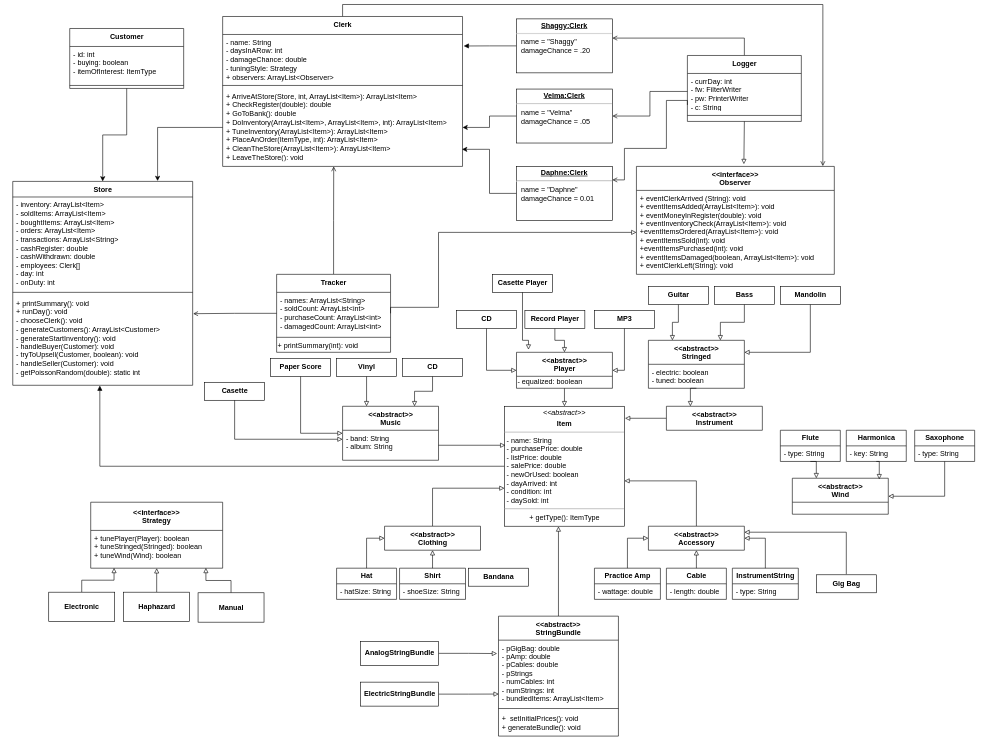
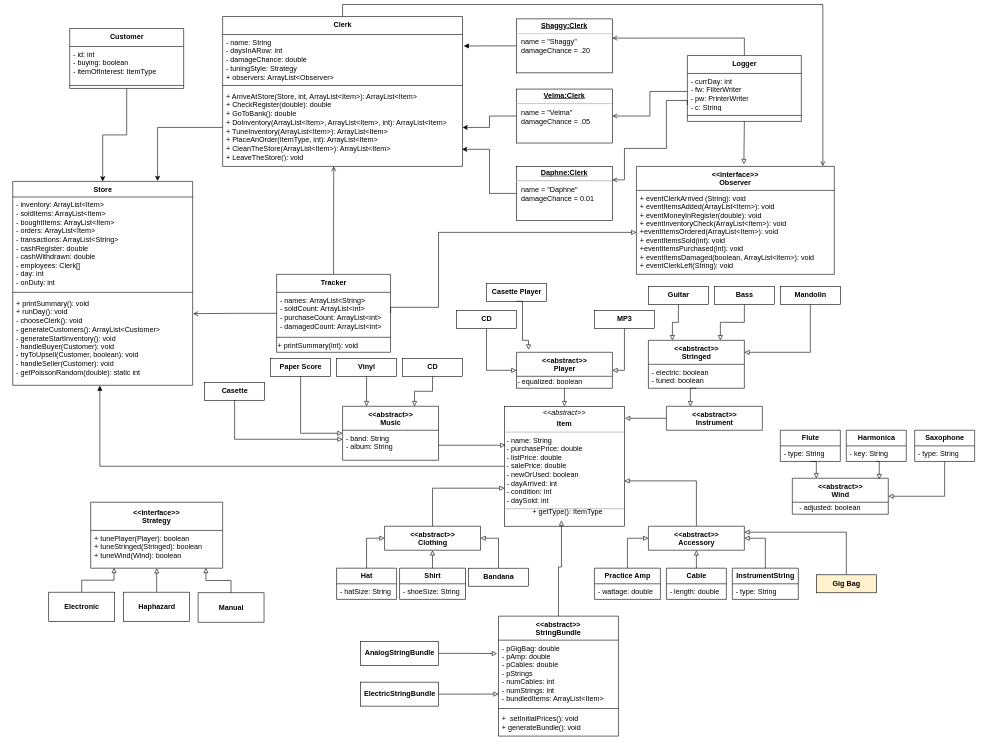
(522, 284) -> (516, 293)
(555, 320) -> none
(557, 341) -> none
none -> (834, 509)
(564, 518) -> (567, 512)
none -> (498, 548)
(846, 584) -> (846, 584)
